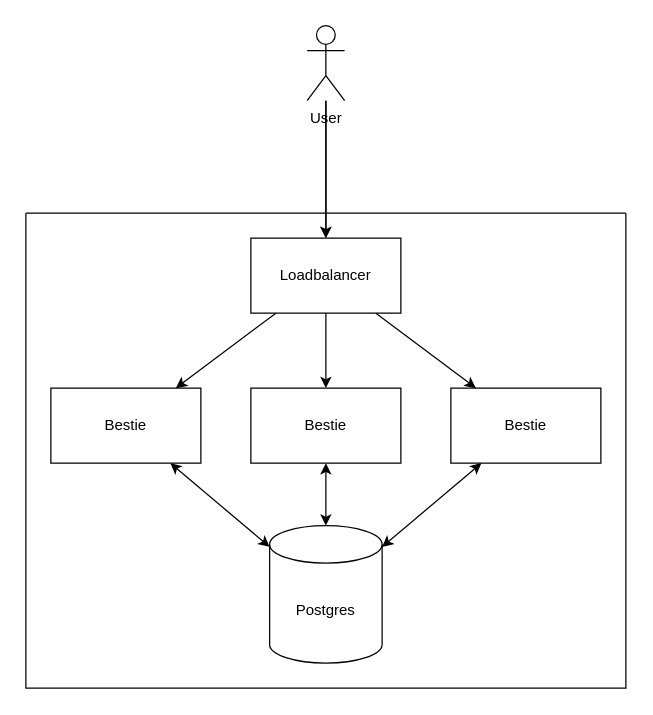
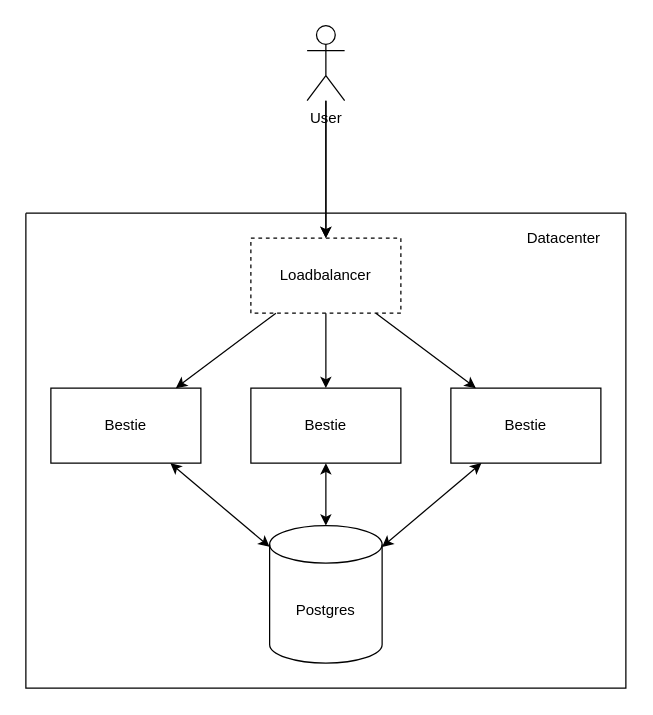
none -> (563, 238)
(326, 276) -> (326, 276)
